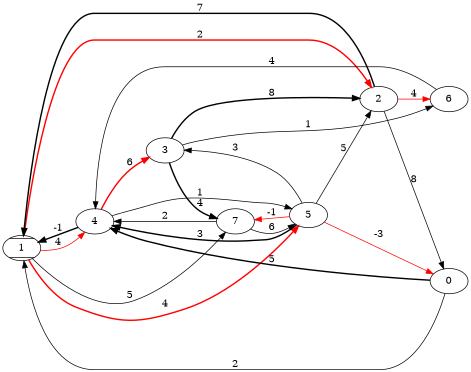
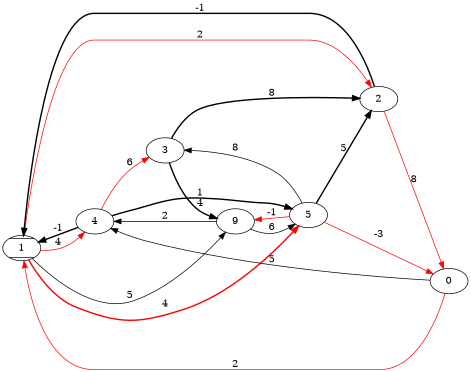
(200, 8) -> (200, 8)
(131, 40) -> (131, 40)
(449, 99) -> none
(235, 148) -> (235, 148)
(342, 160) -> (342, 160)
(118, 182) -> (118, 182)
(413, 187) -> (413, 187)
(198, 198) -> (198, 198)
(235, 221) -> (235, 221)
(210, 240) -> none
(272, 265) -> (272, 265)
(224, 370) -> (224, 370)
